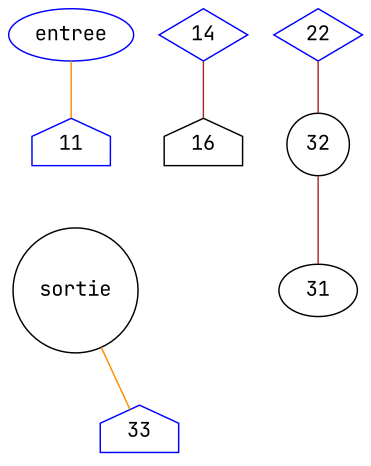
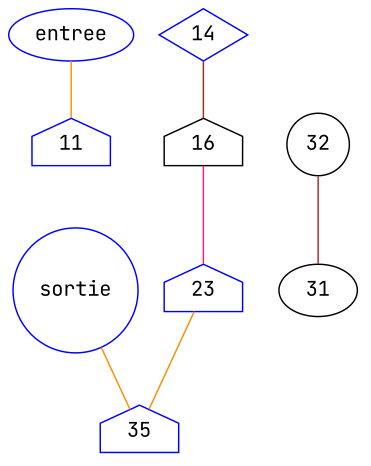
(318, 35) -> none
(76, 290) -> (76, 290)
none -> (203, 290)
(139, 431) -> (139, 431)
